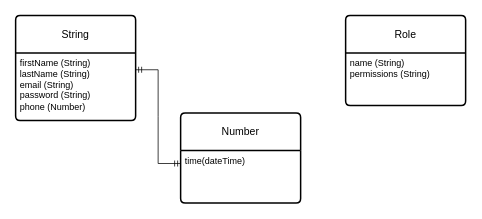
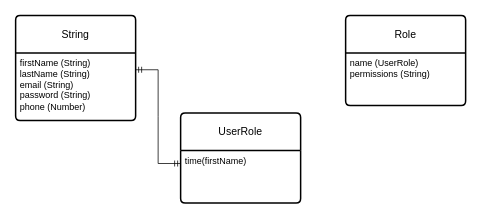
(396, 69) -> (396, 69)
(240, 132) -> (240, 132)
(218, 161) -> (220, 161)
